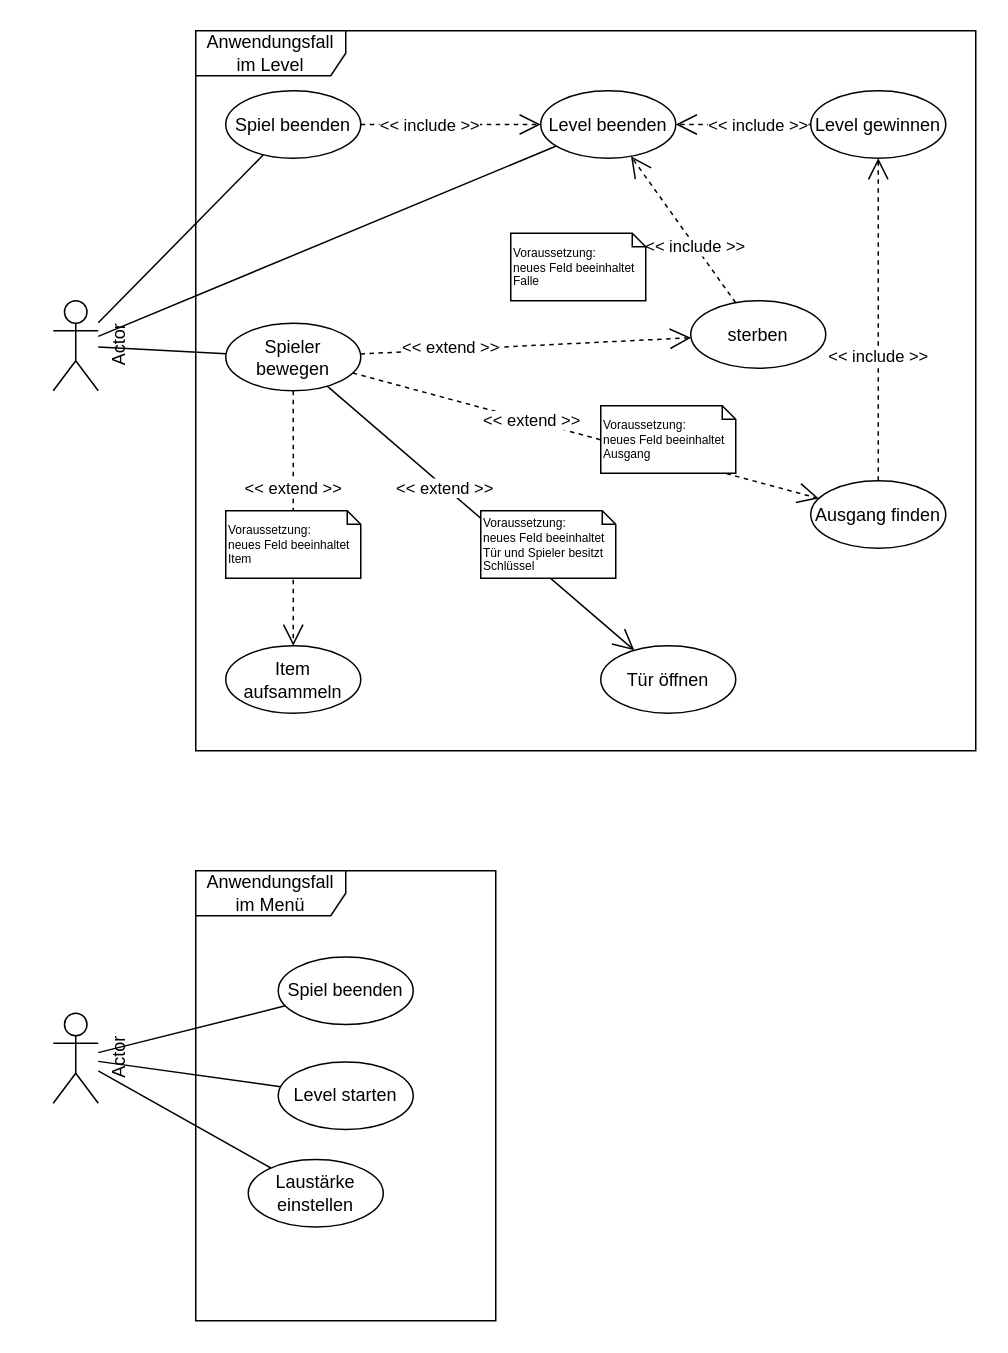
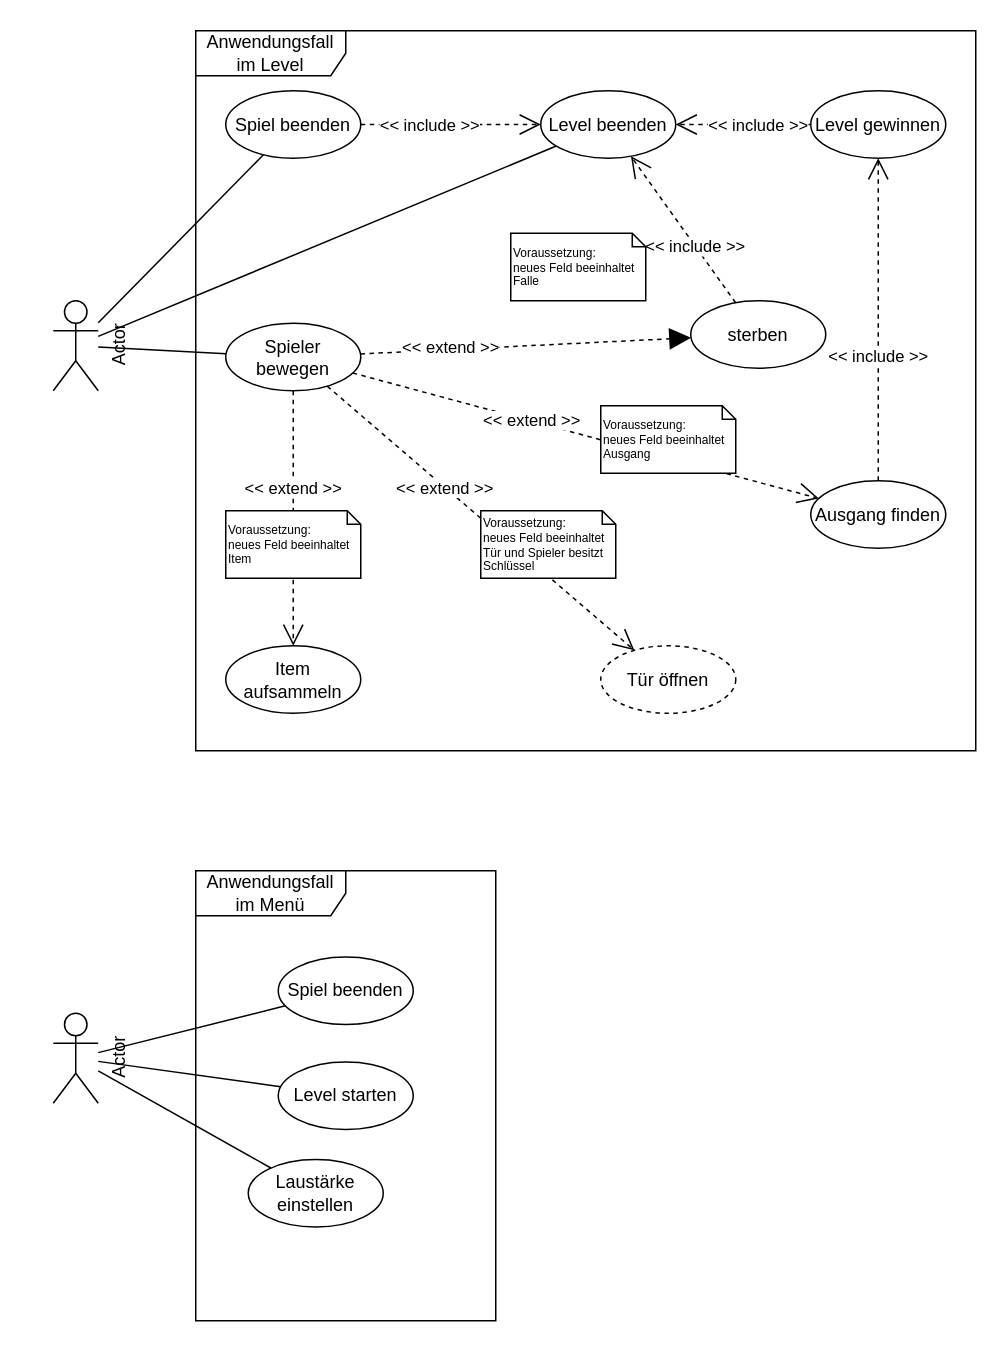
(676, 339) -> (668, 339)
(381, 433) -> (381, 433)
(668, 680) -> (668, 680)
